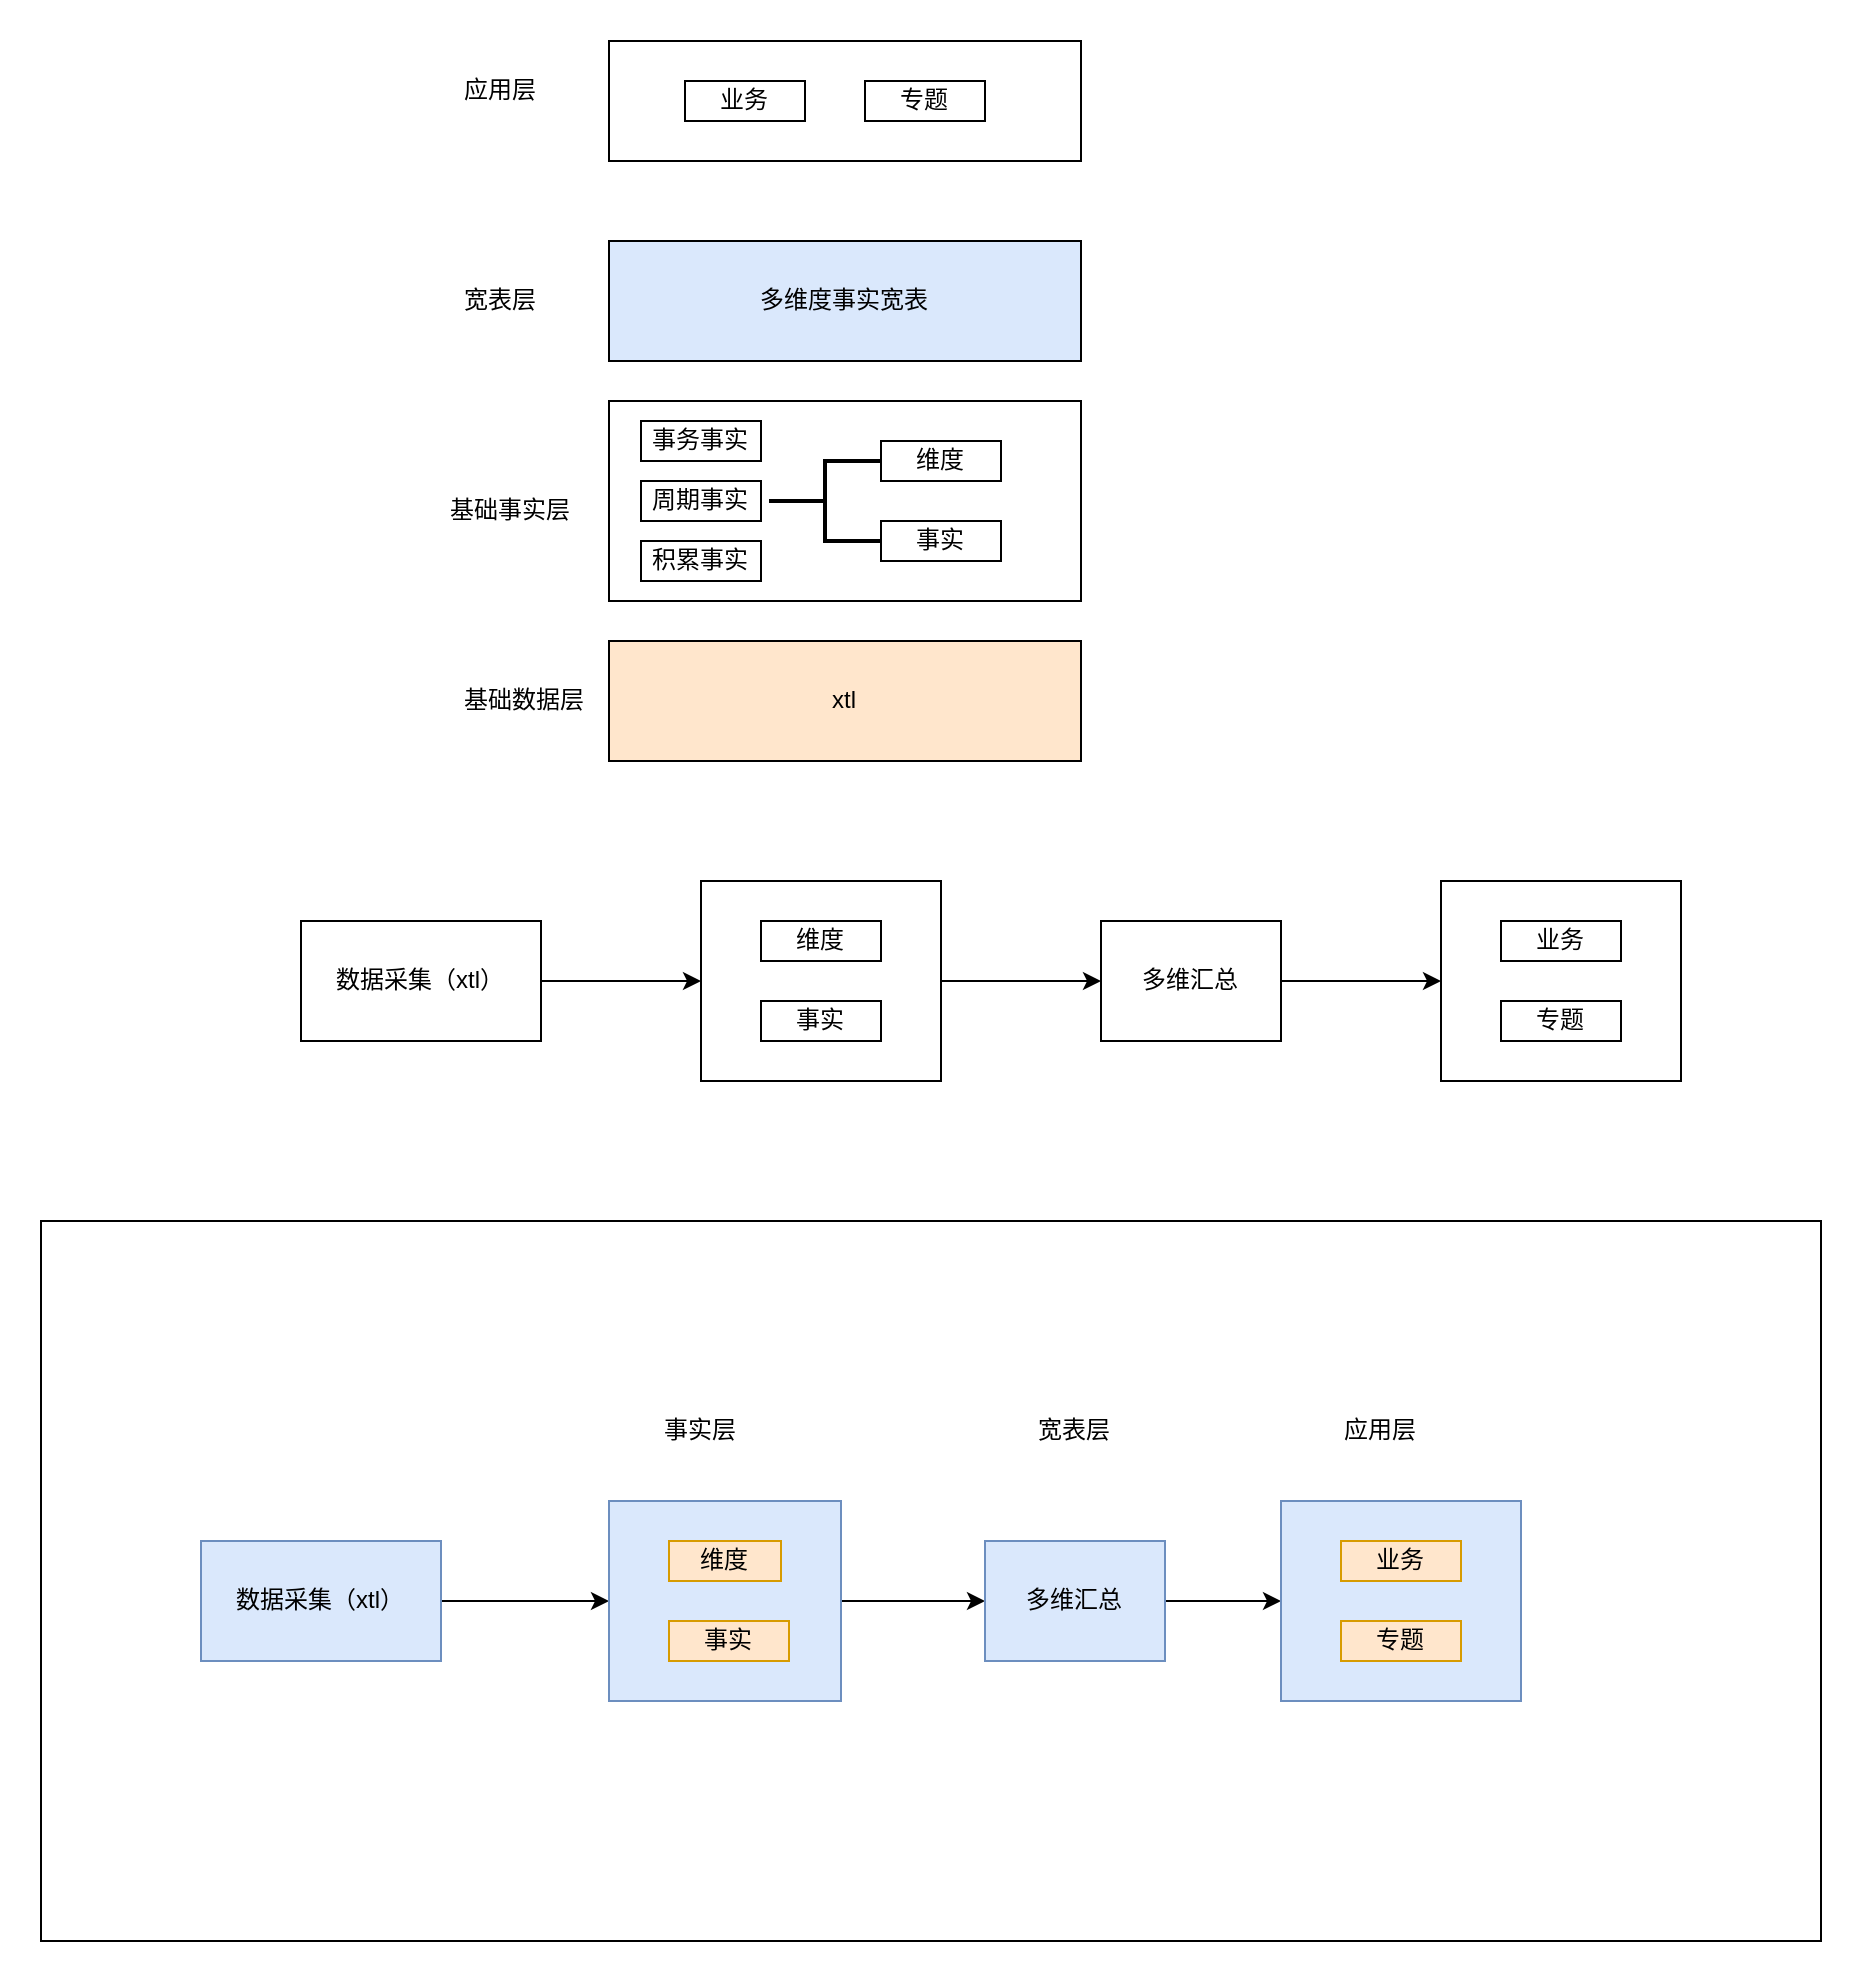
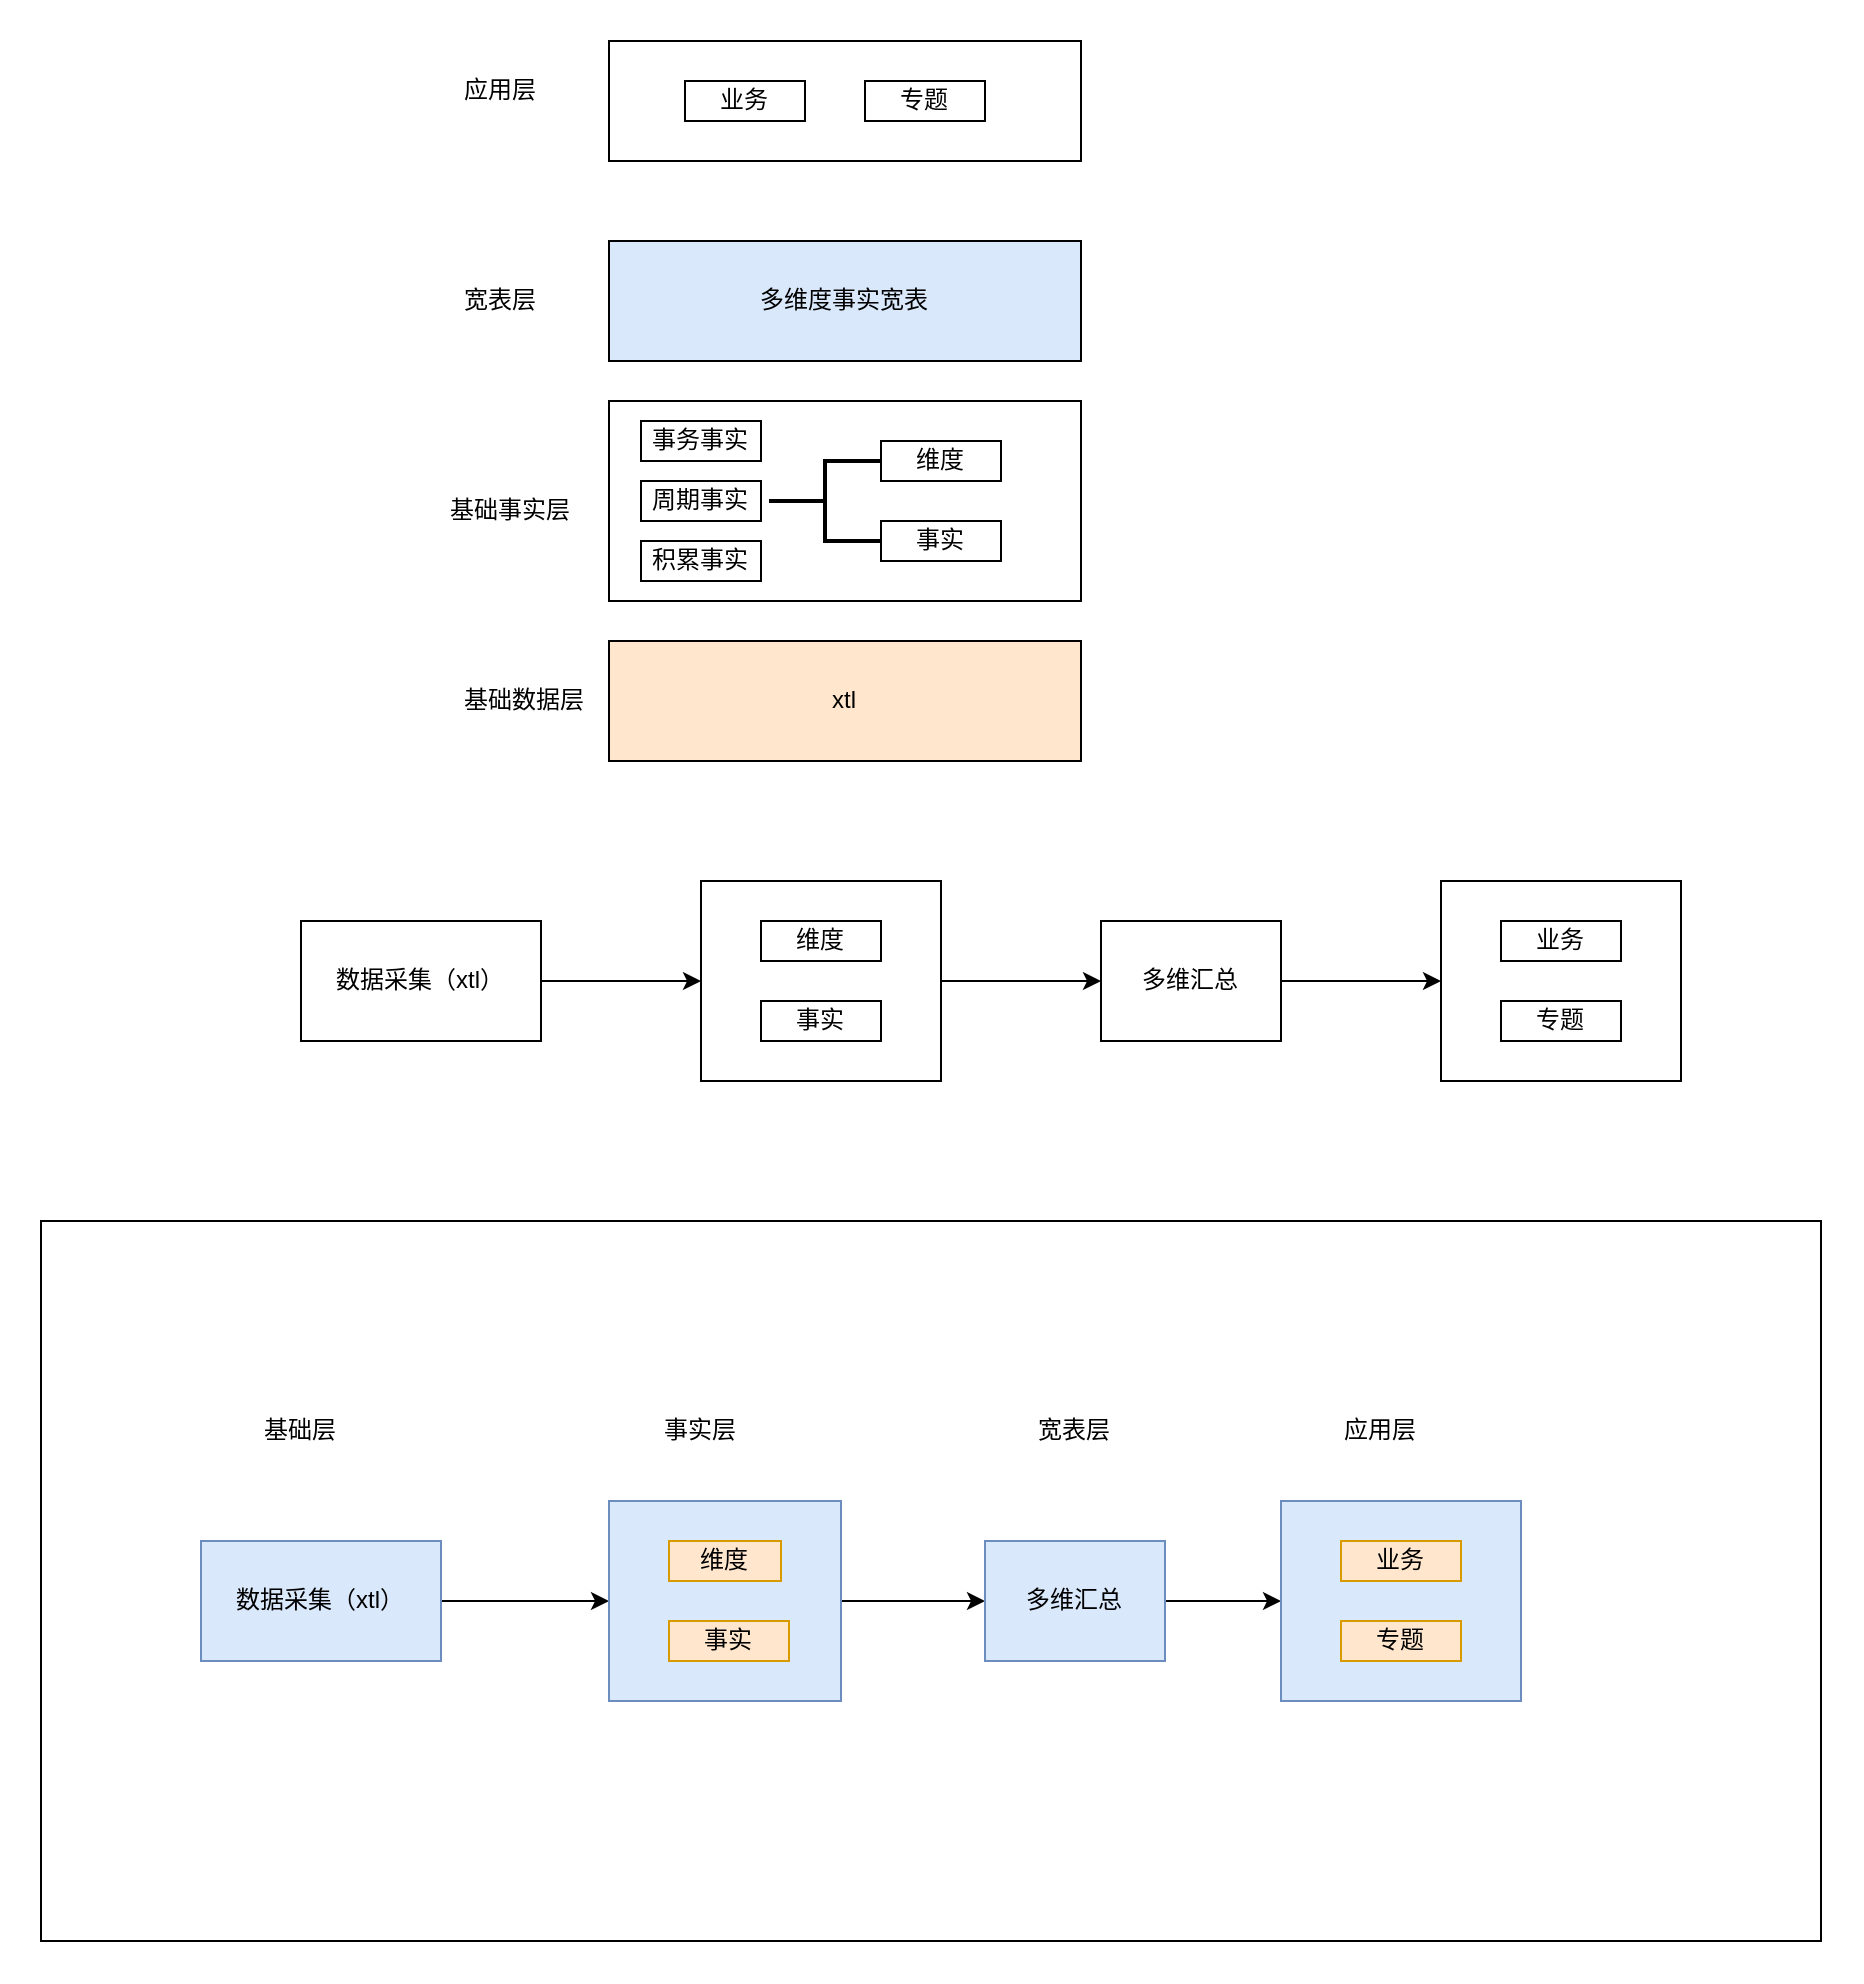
none -> (301, 1431)
